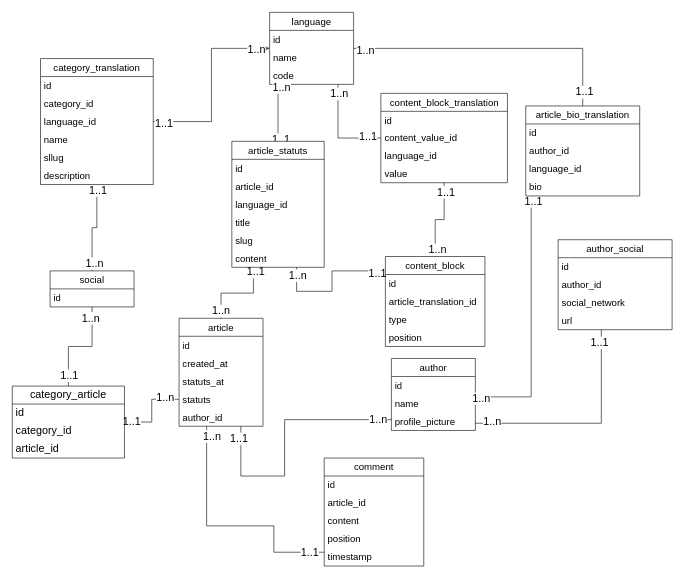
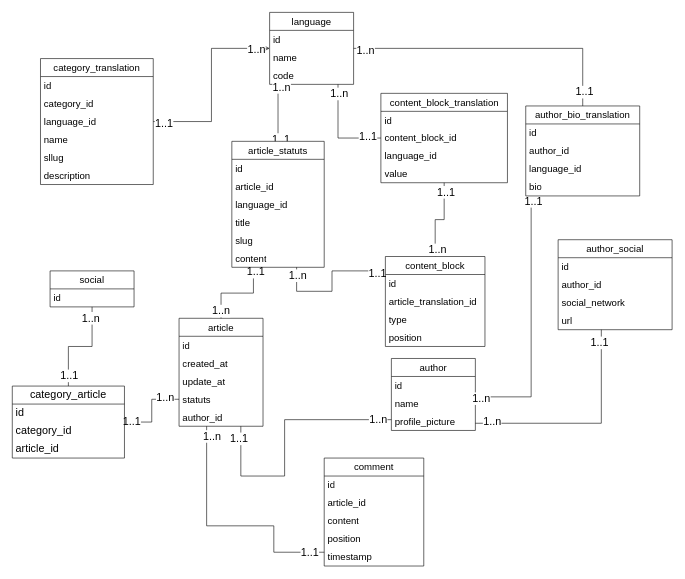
(583, 115) -> (583, 115)
(425, 138) -> (425, 138)
(97, 228) -> none
(210, 381) -> (207, 381)
